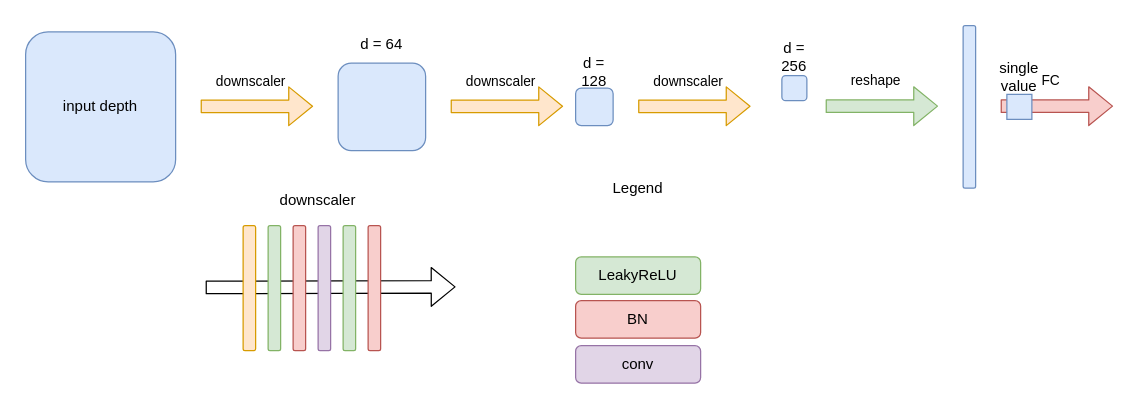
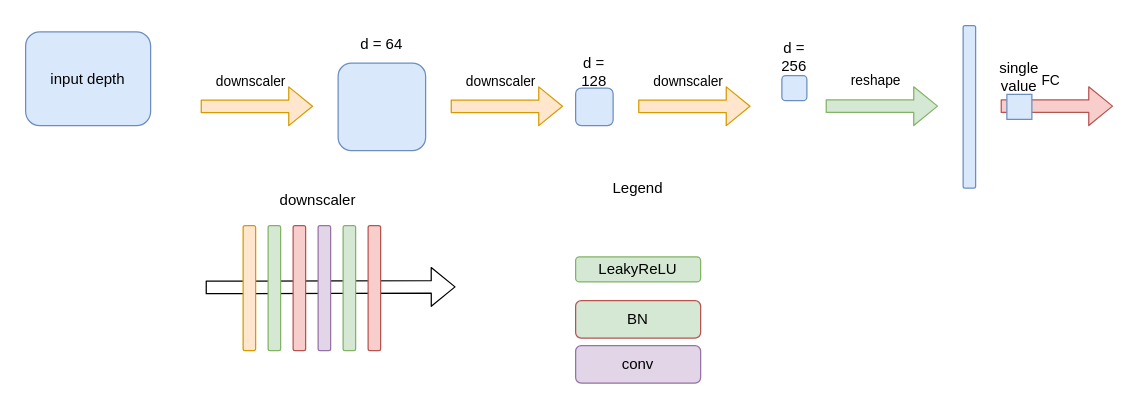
(101, 107) -> (88, 79)
(638, 276) -> (638, 269)
(638, 319) -> (638, 319)
